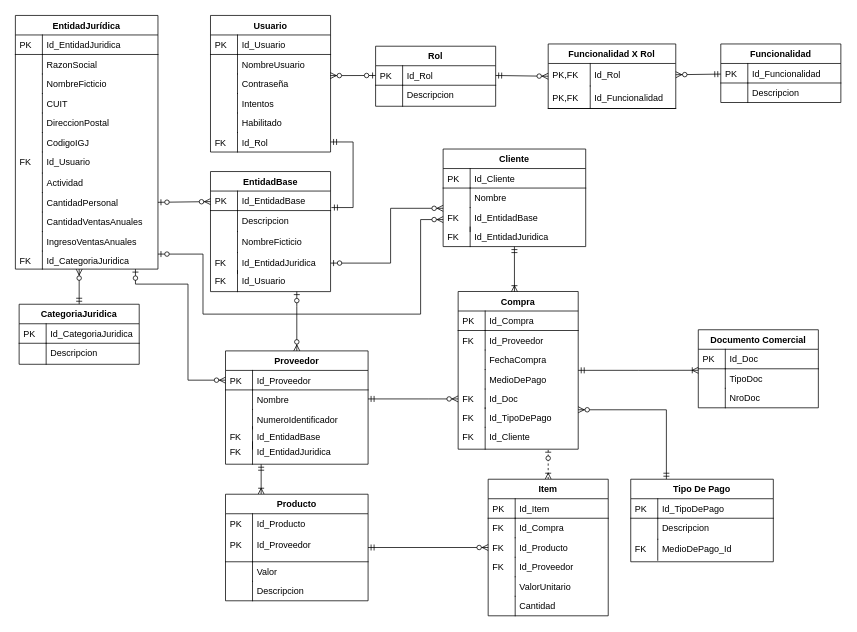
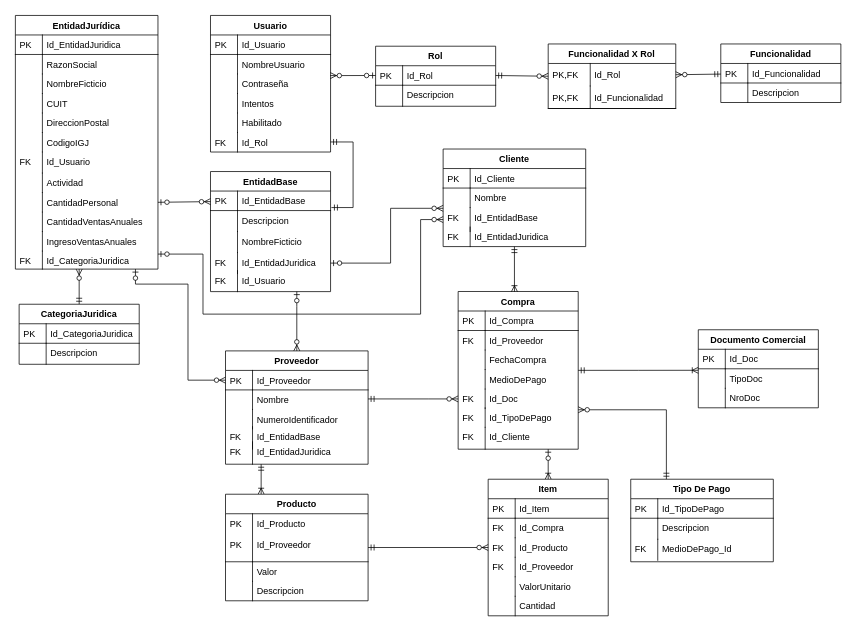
(548, 465) -> (548, 465)
